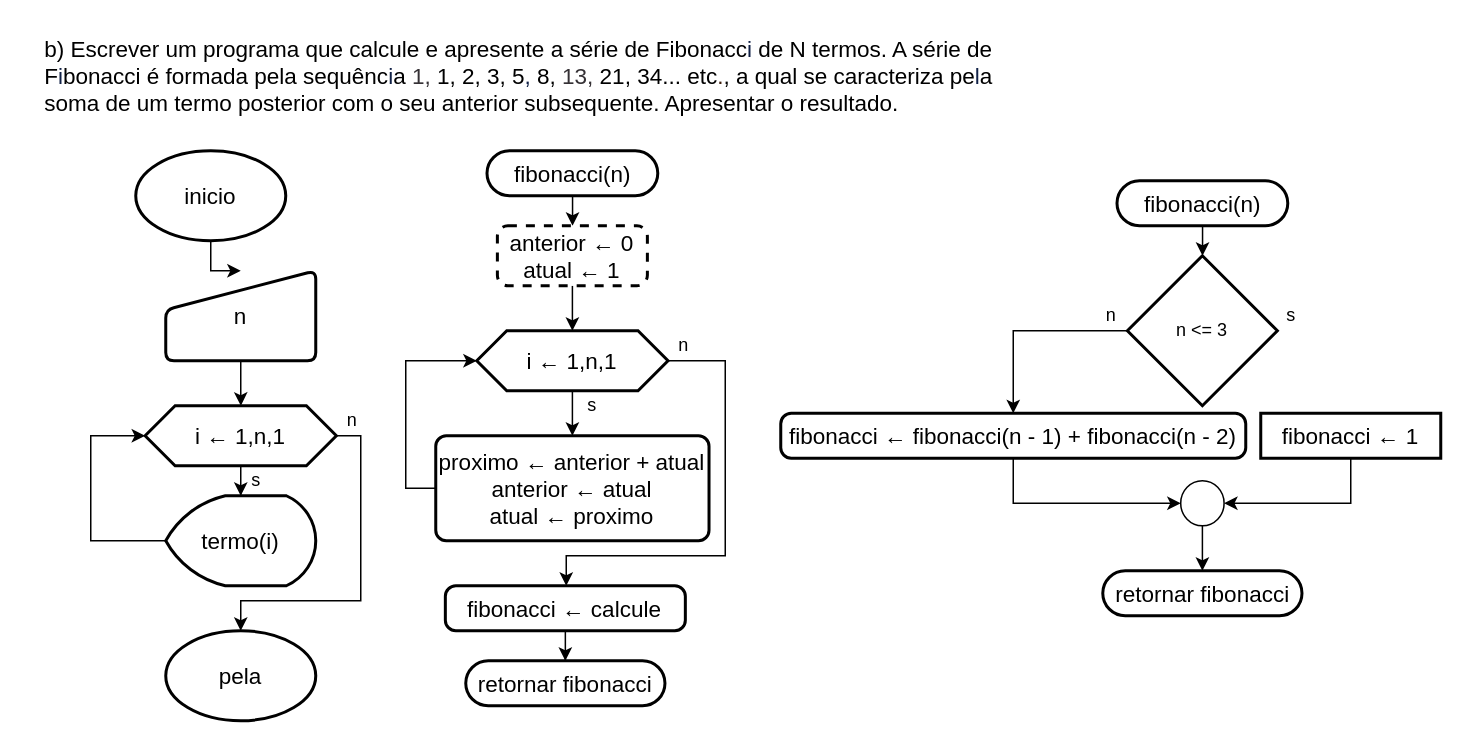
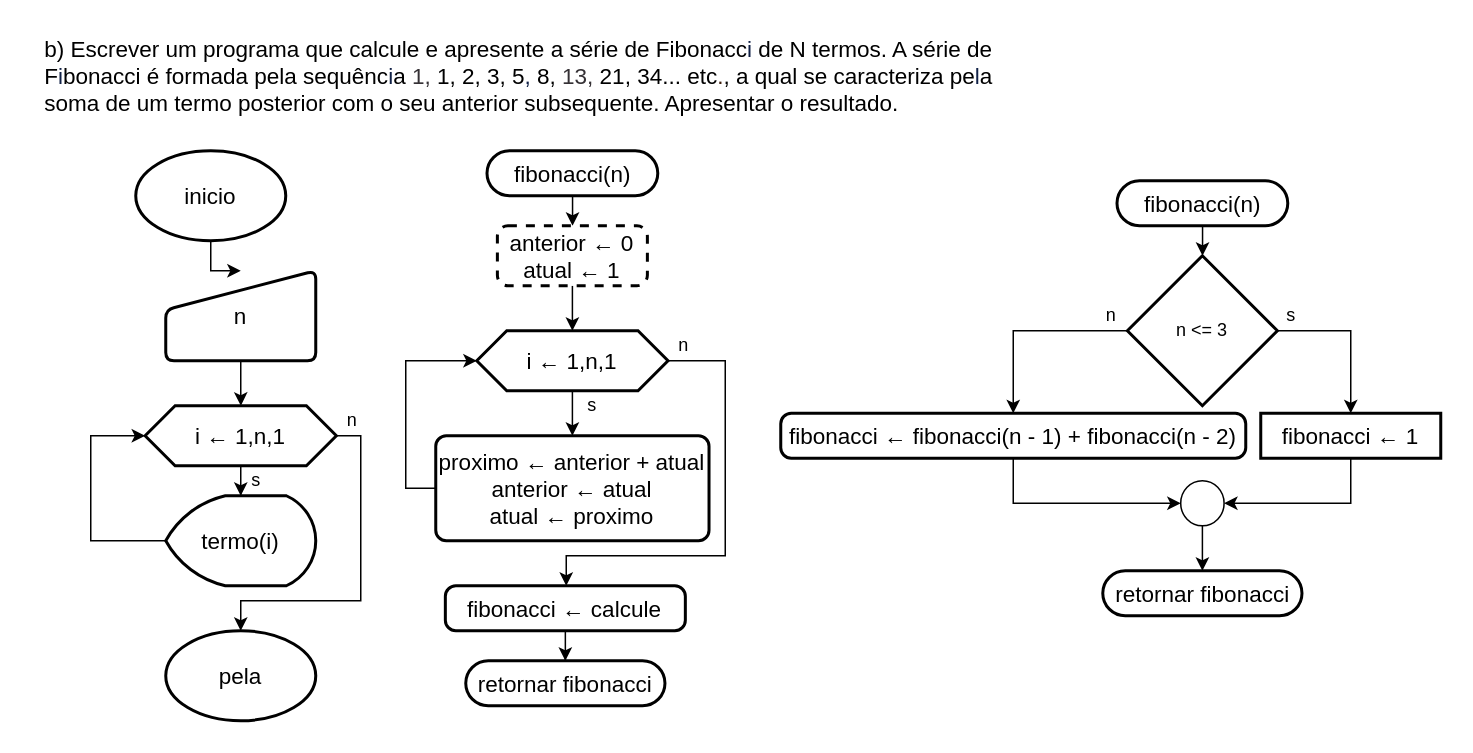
none -> (1350, 331)
